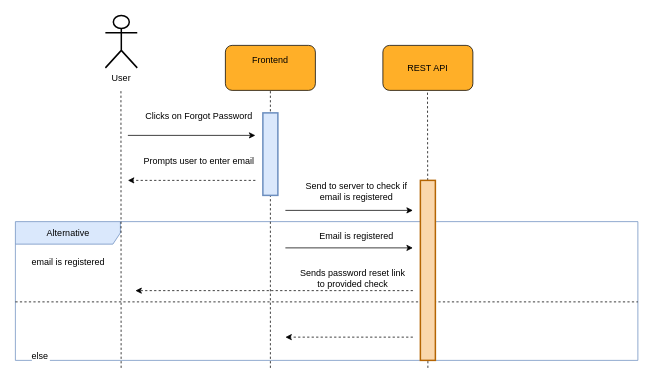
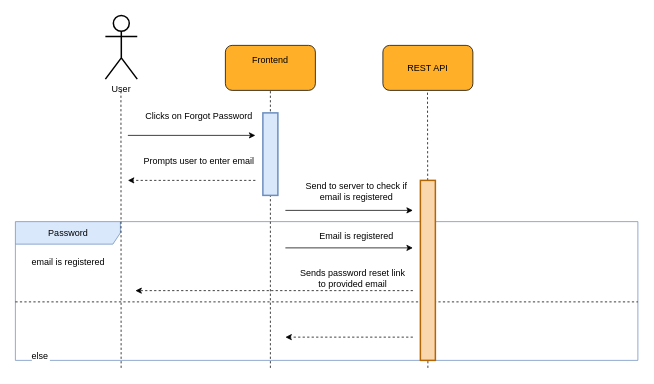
(121, 42) -> (121, 47)
(68, 233) -> (68, 233)
(353, 279) -> (353, 279)
